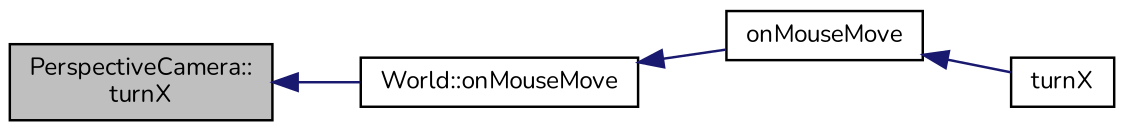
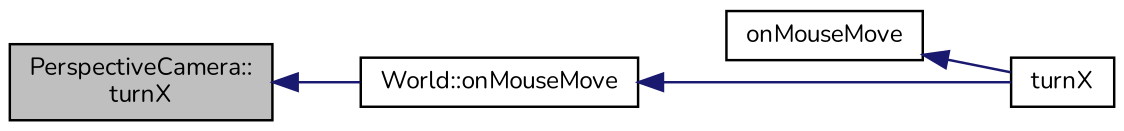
(694, 54) -> (837, 82)
